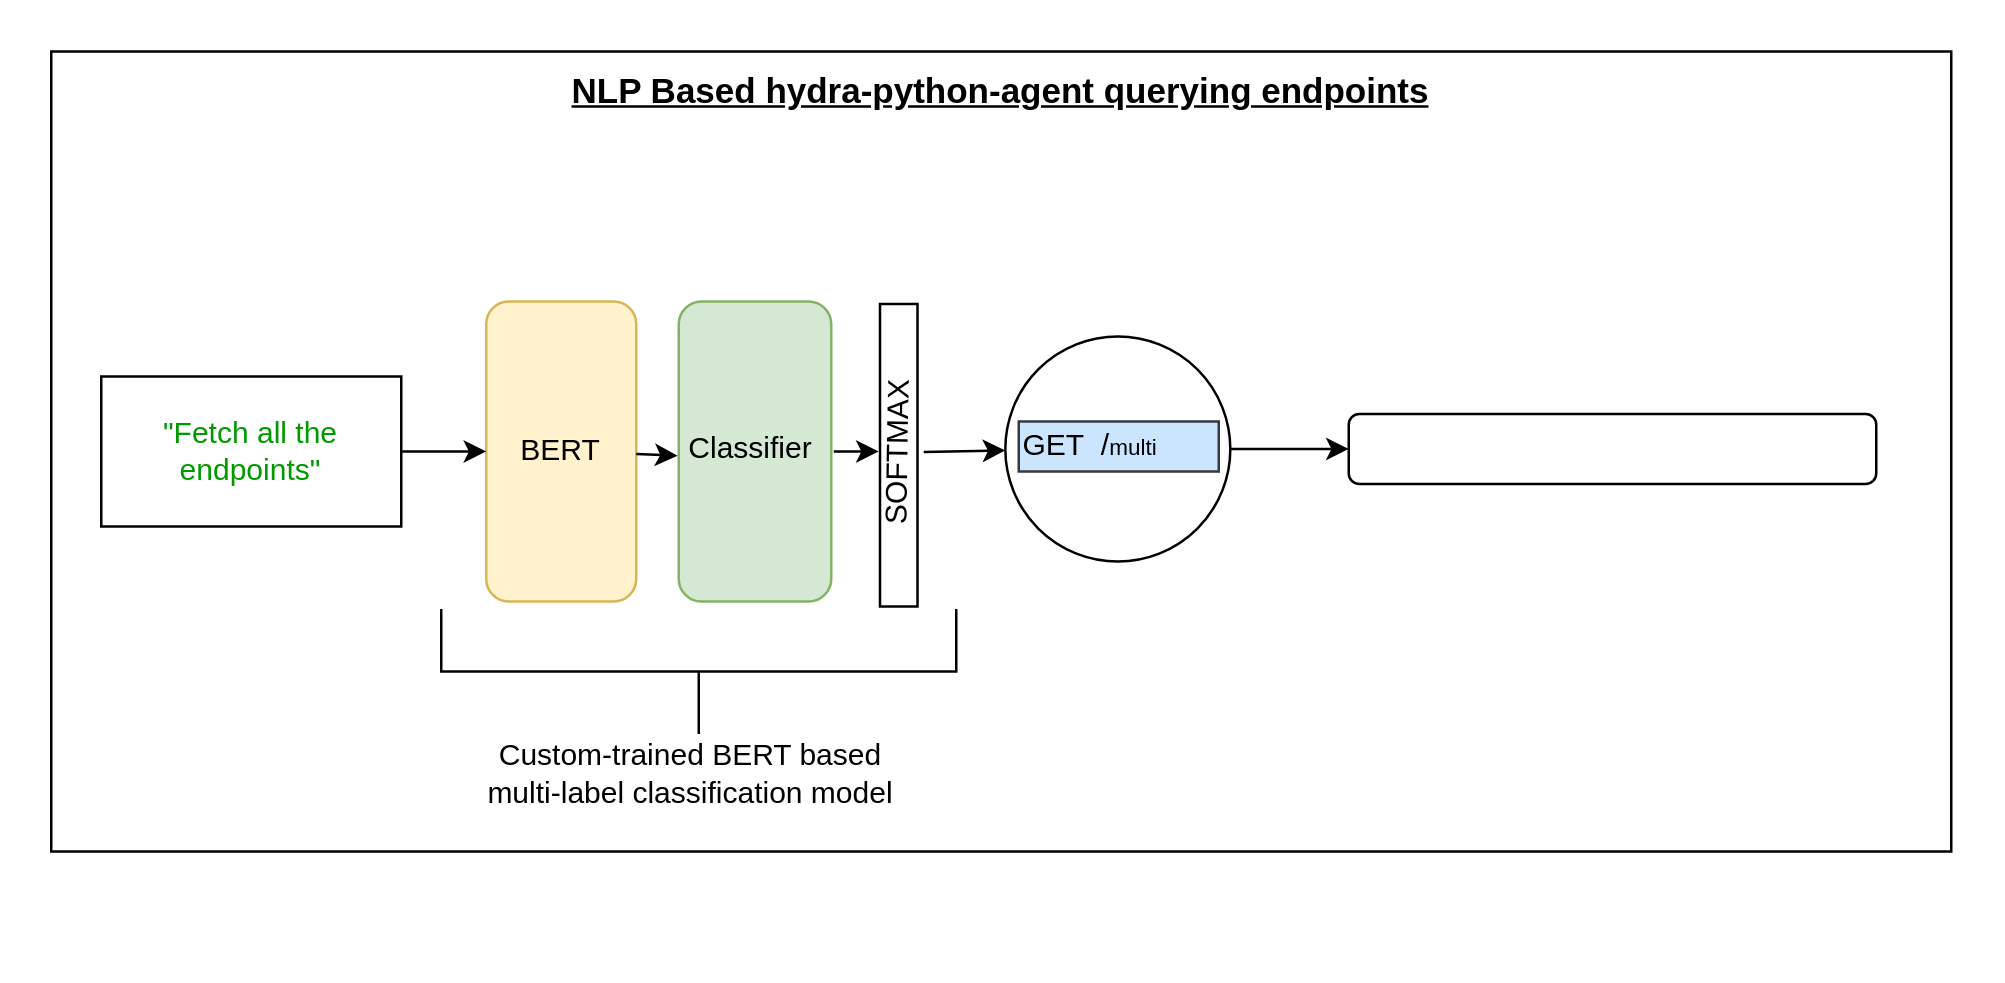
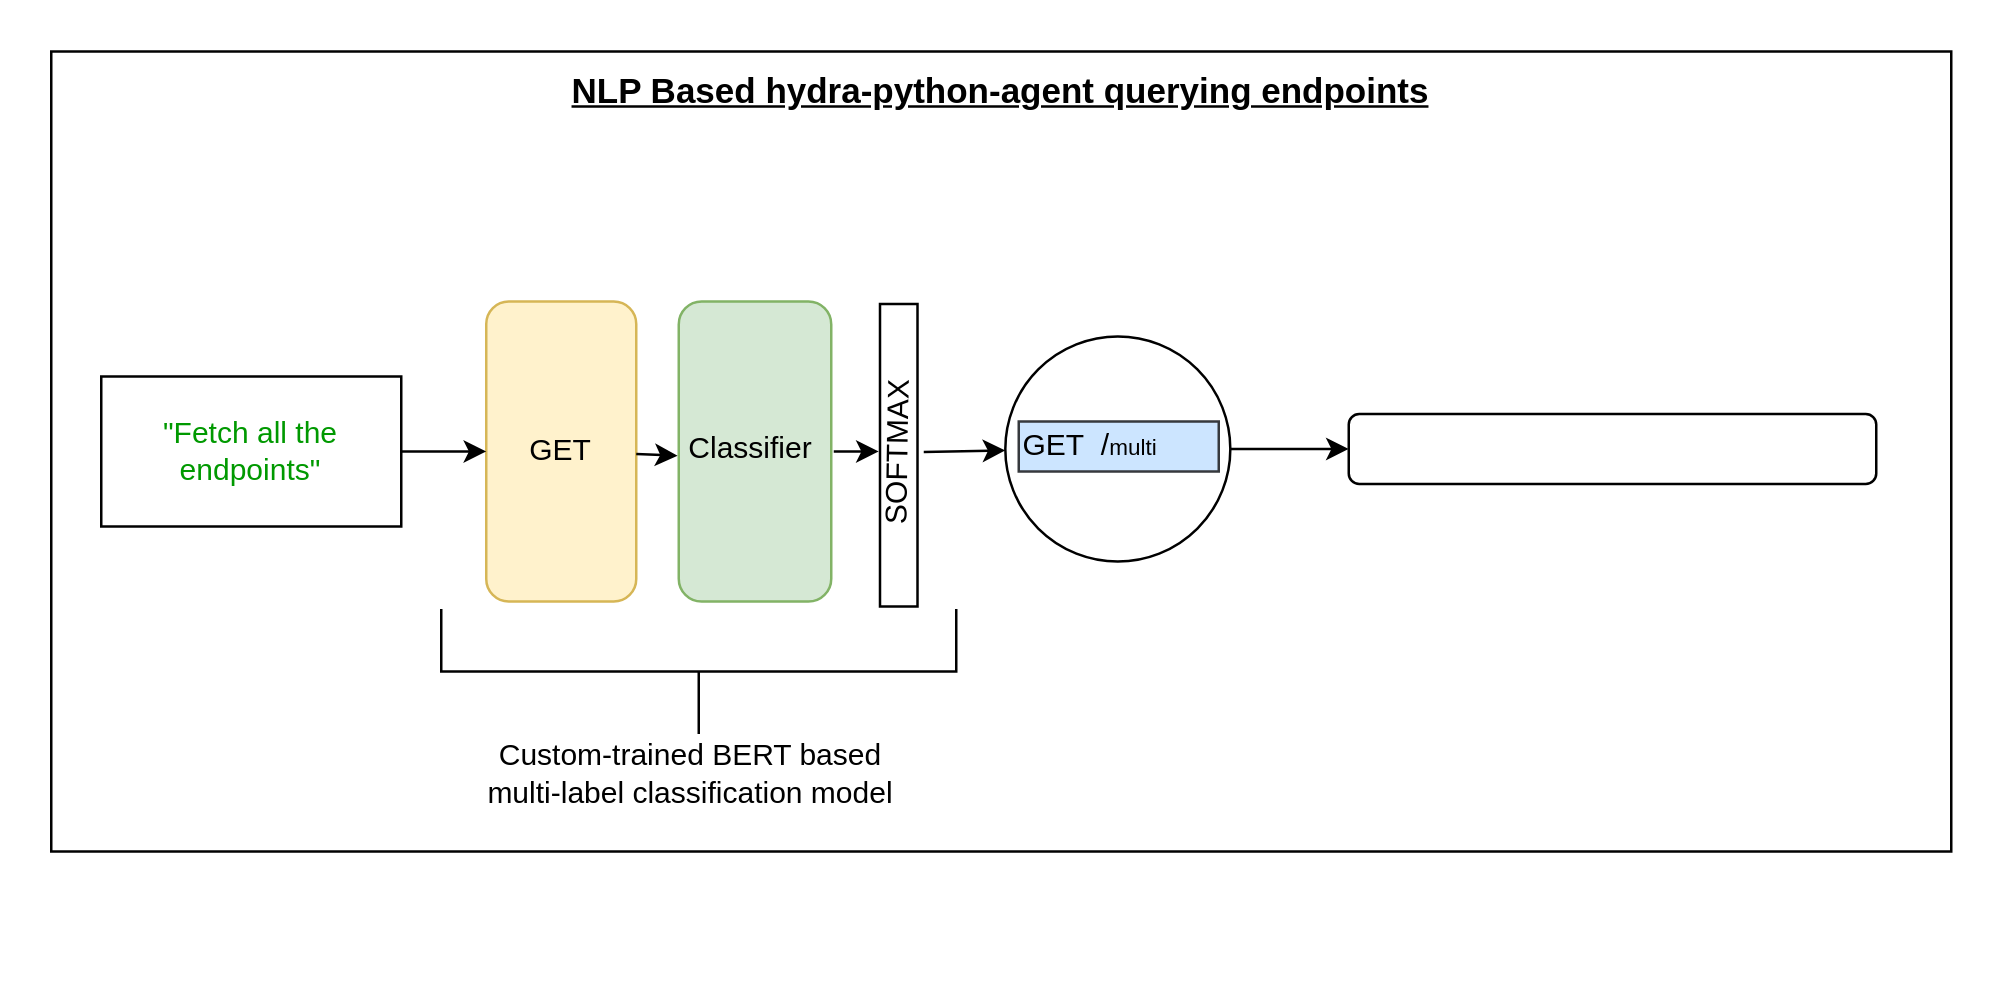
(561, 451) -> (561, 451)
